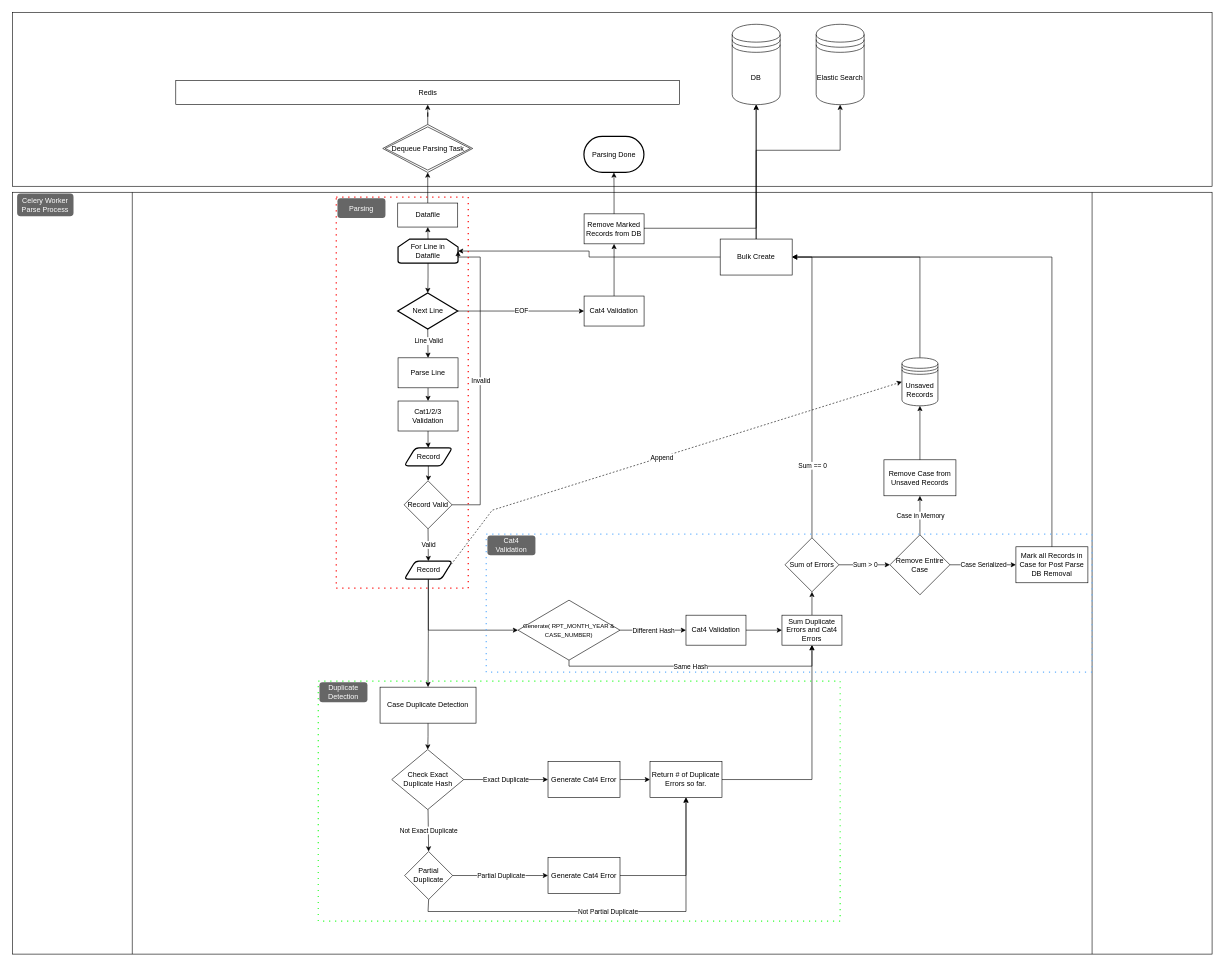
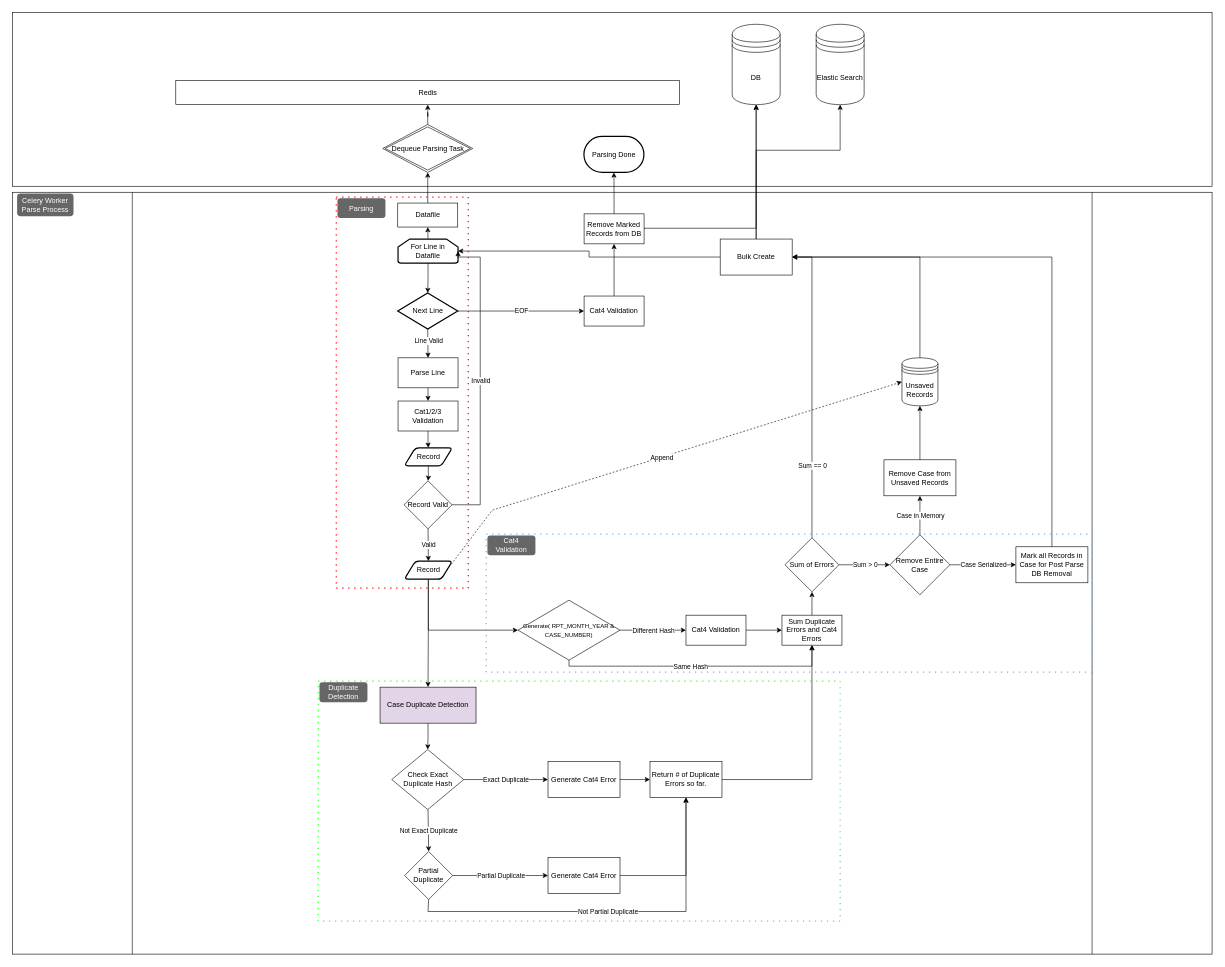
(428, 705) -> (428, 705)
